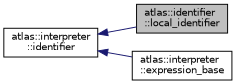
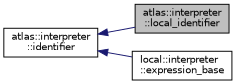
(182, 19) -> (182, 19)
(182, 66) -> (182, 66)
